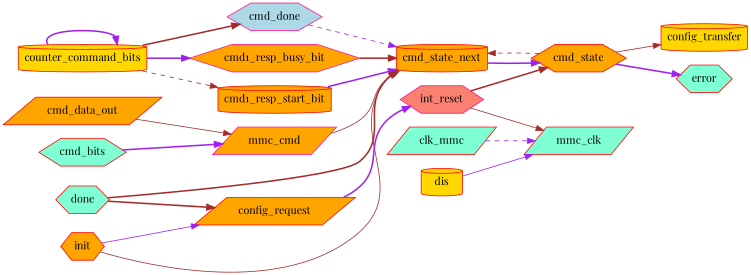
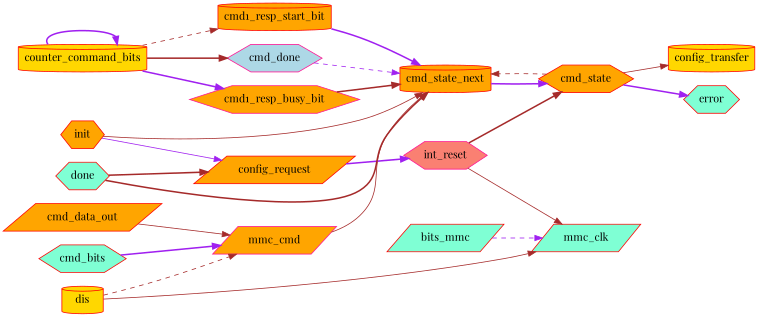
(442, 141) -> (445, 238)
(494, 166) -> (317, 283)
none -> (167, 278)
